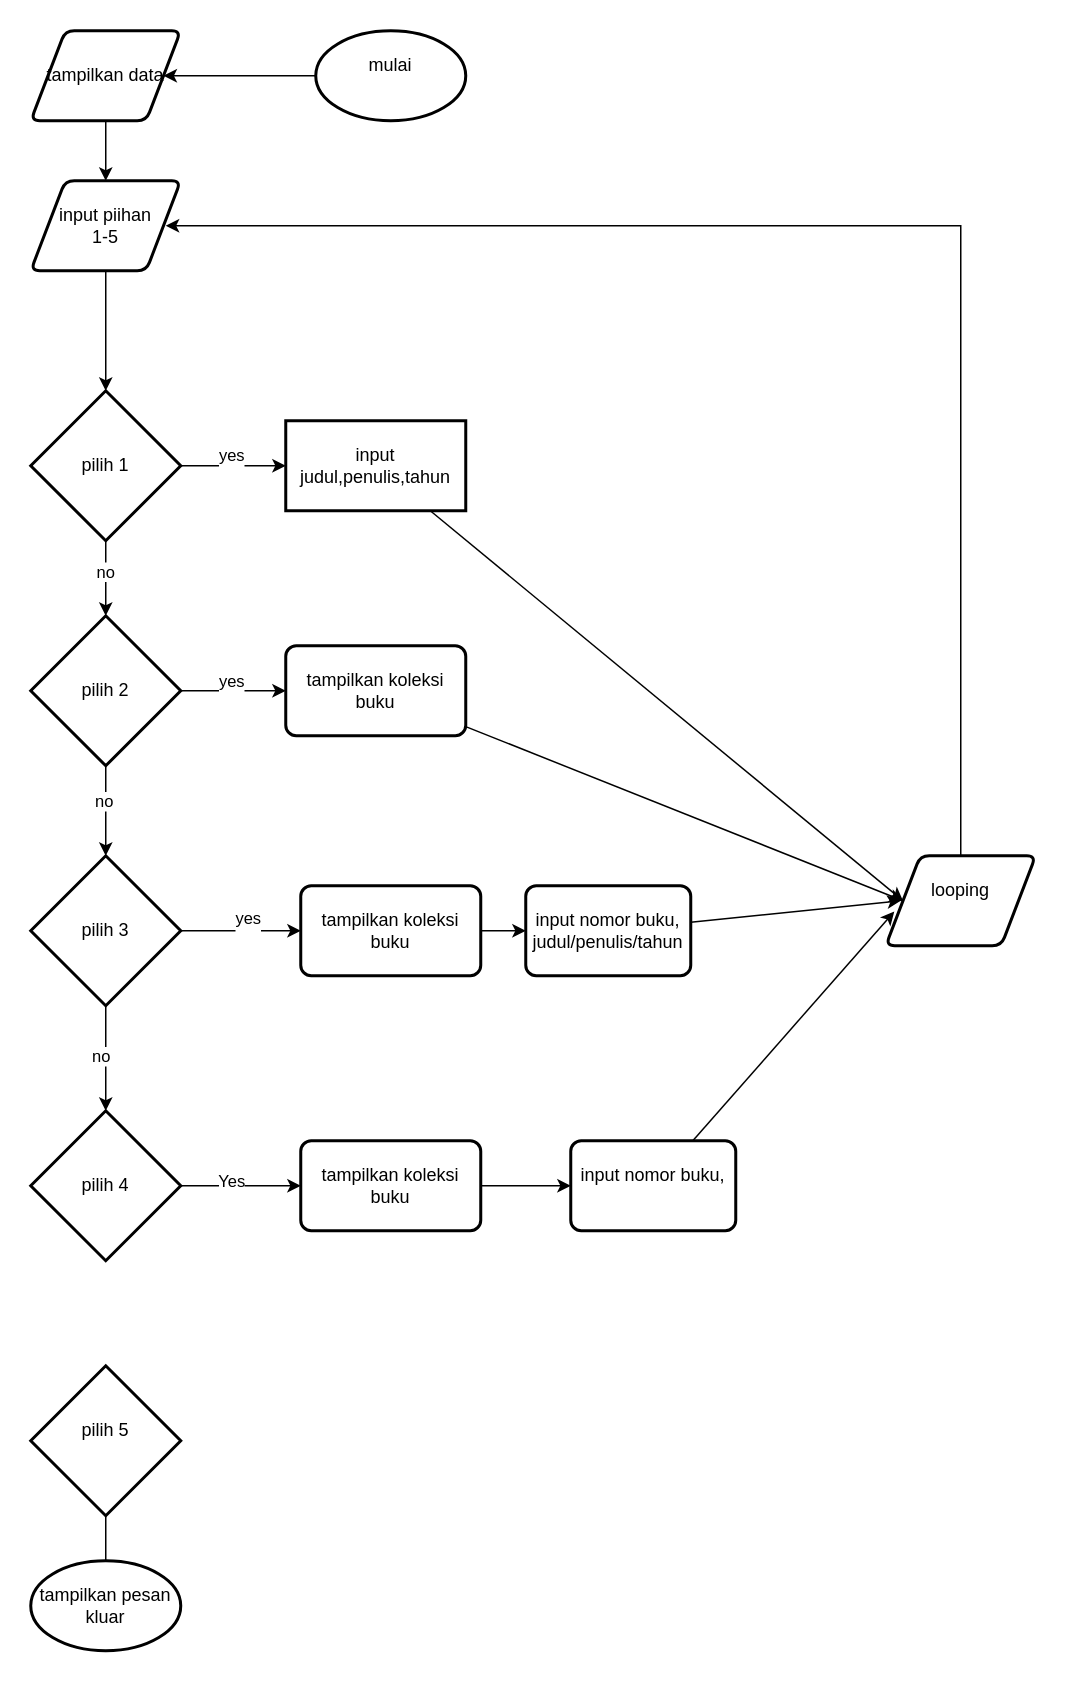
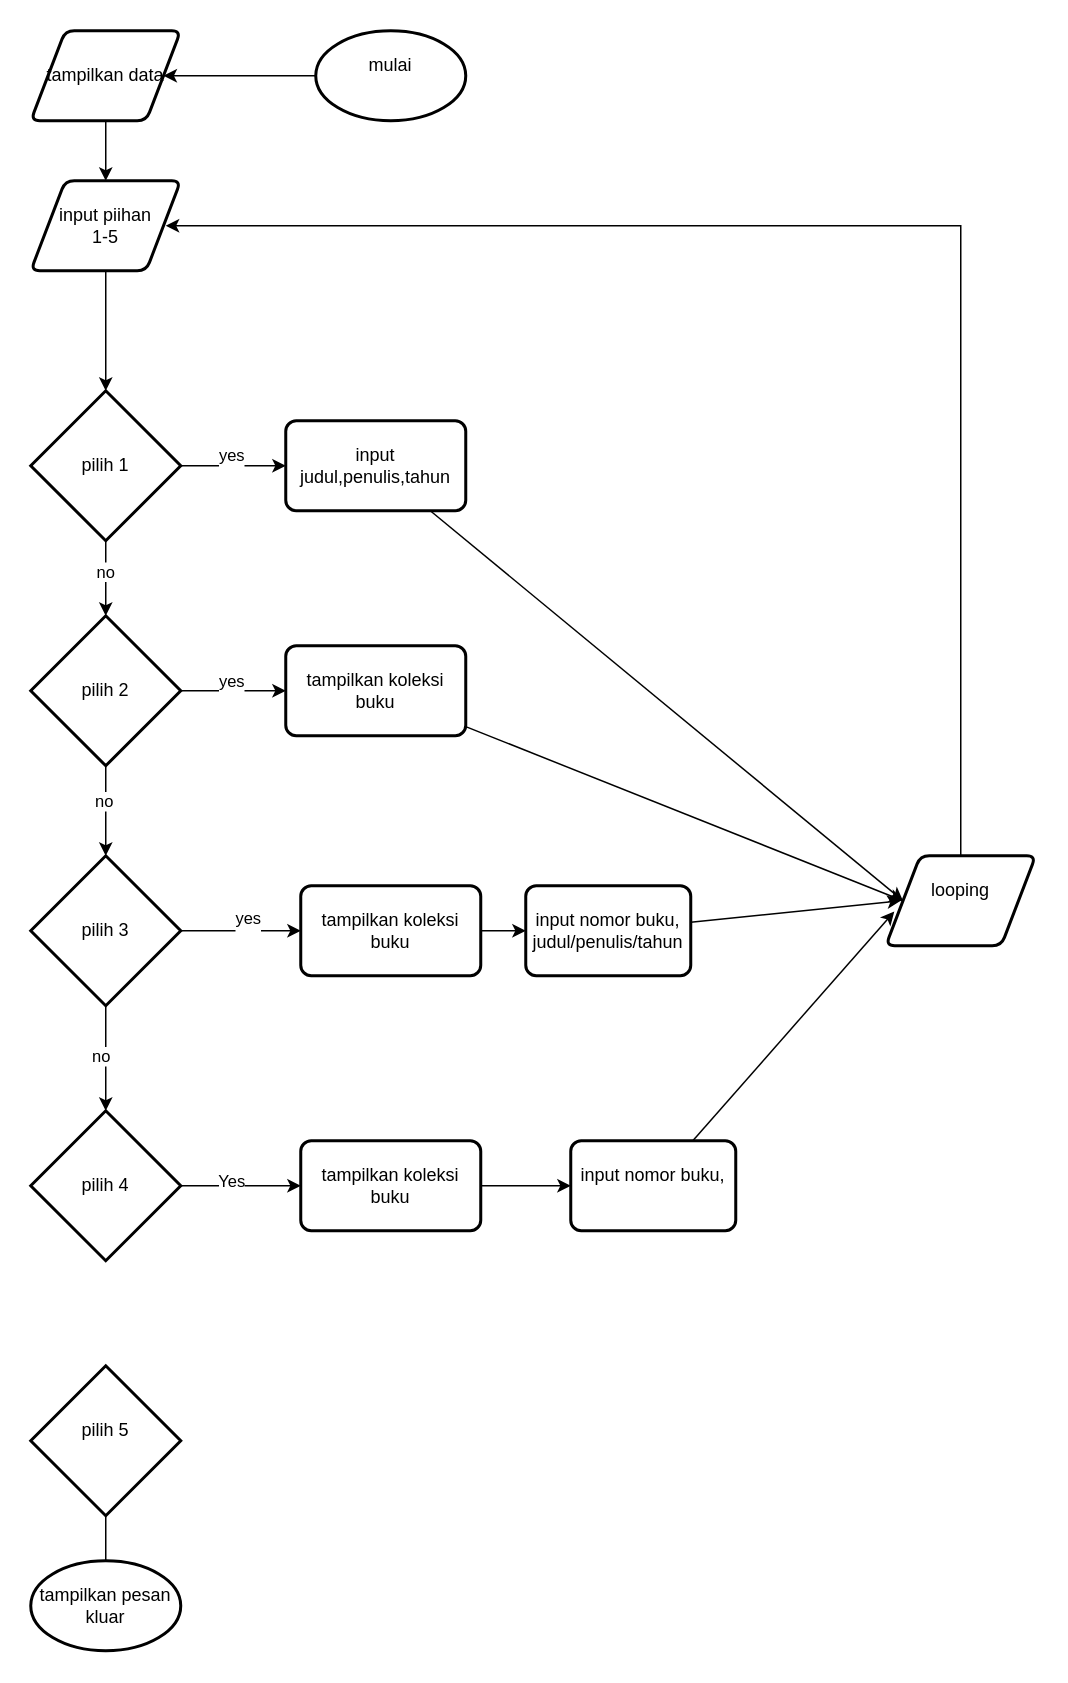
(376, 466) -> (376, 466)
